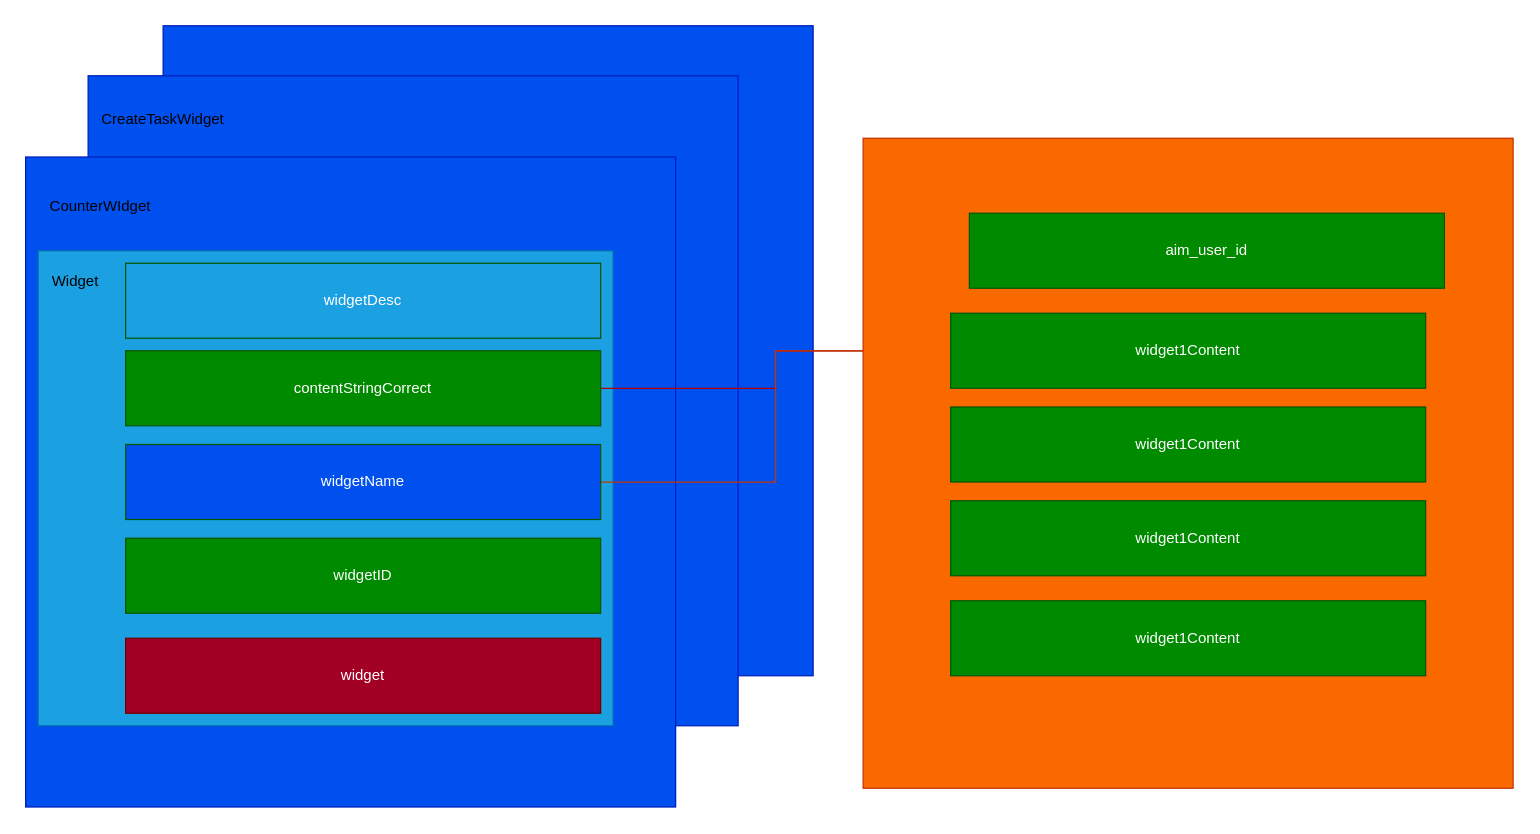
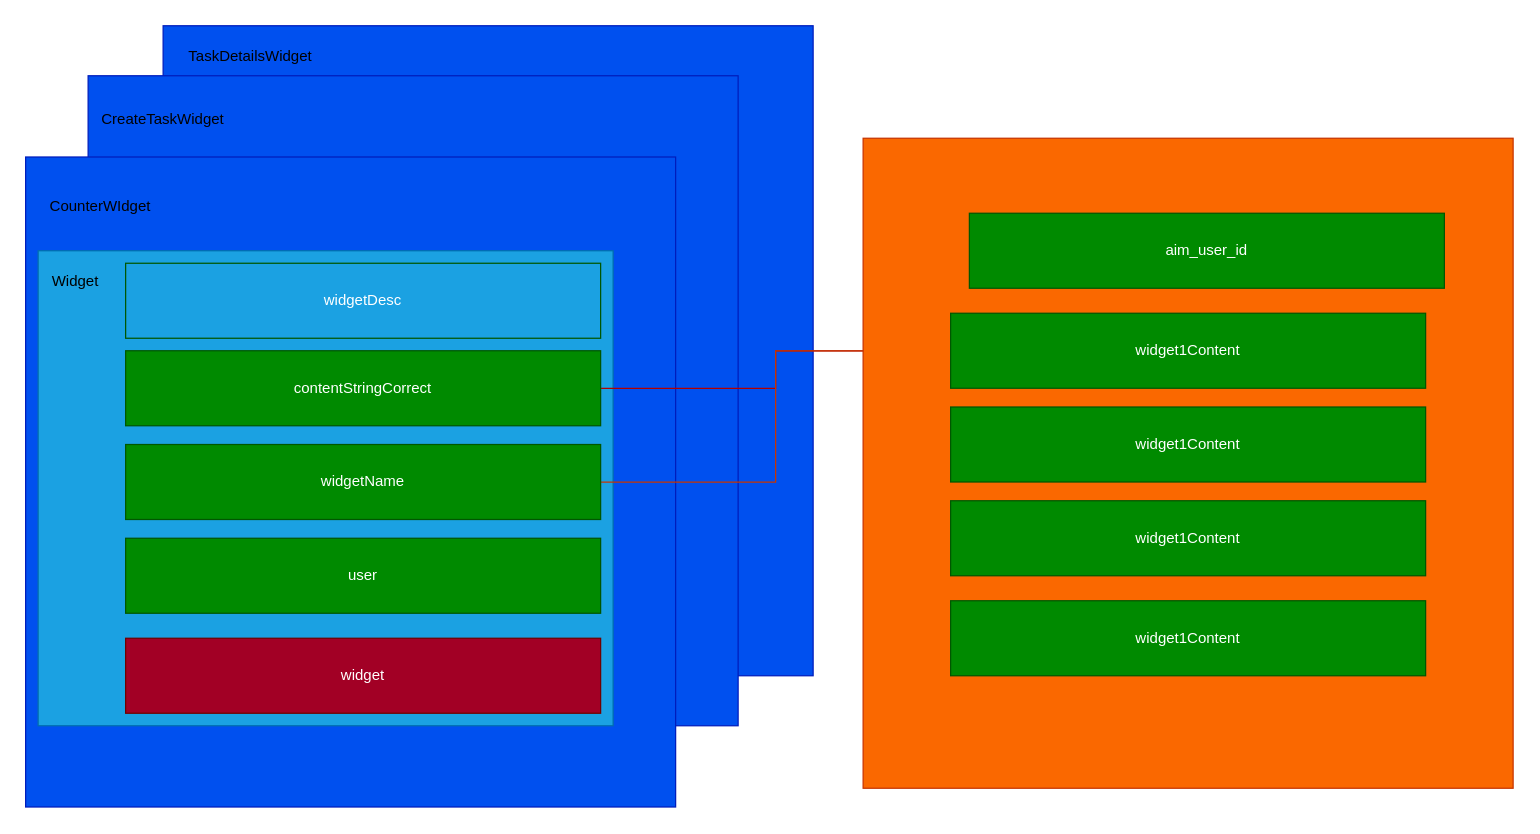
none -> (251, 57)
(363, 482) -> (363, 482)
(363, 576) -> (363, 576)
